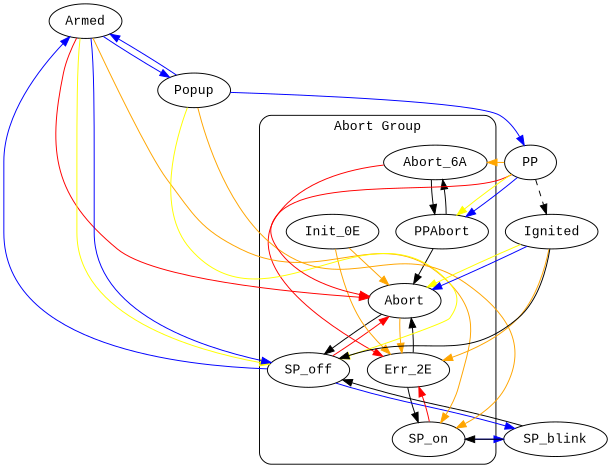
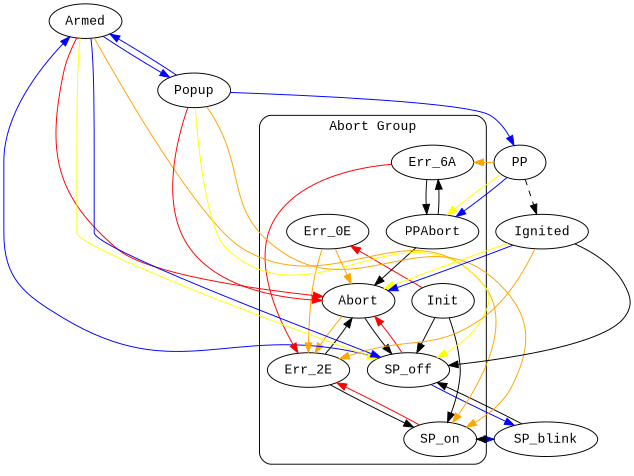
(435, 162) -> (432, 162)
(326, 194) -> (188, 244)
(333, 232) -> (328, 232)
none -> (443, 301)
